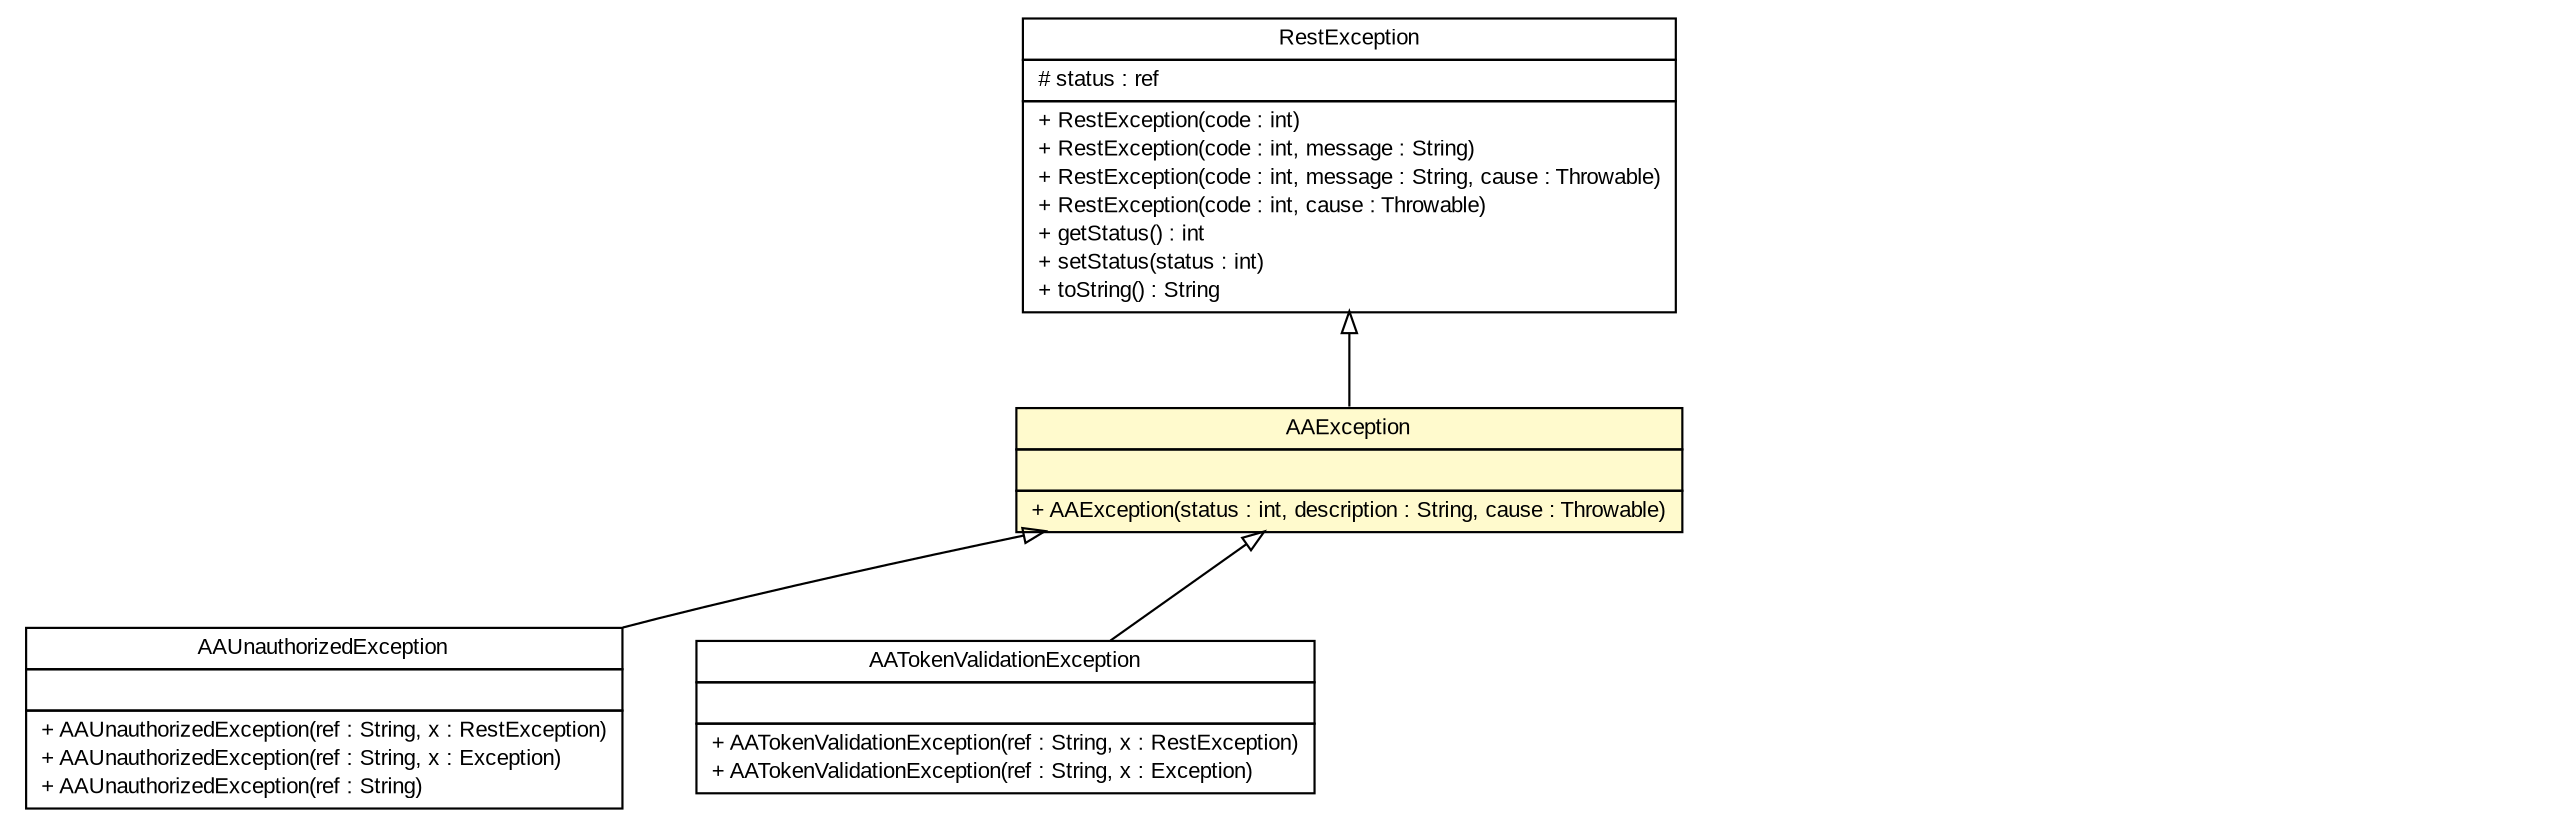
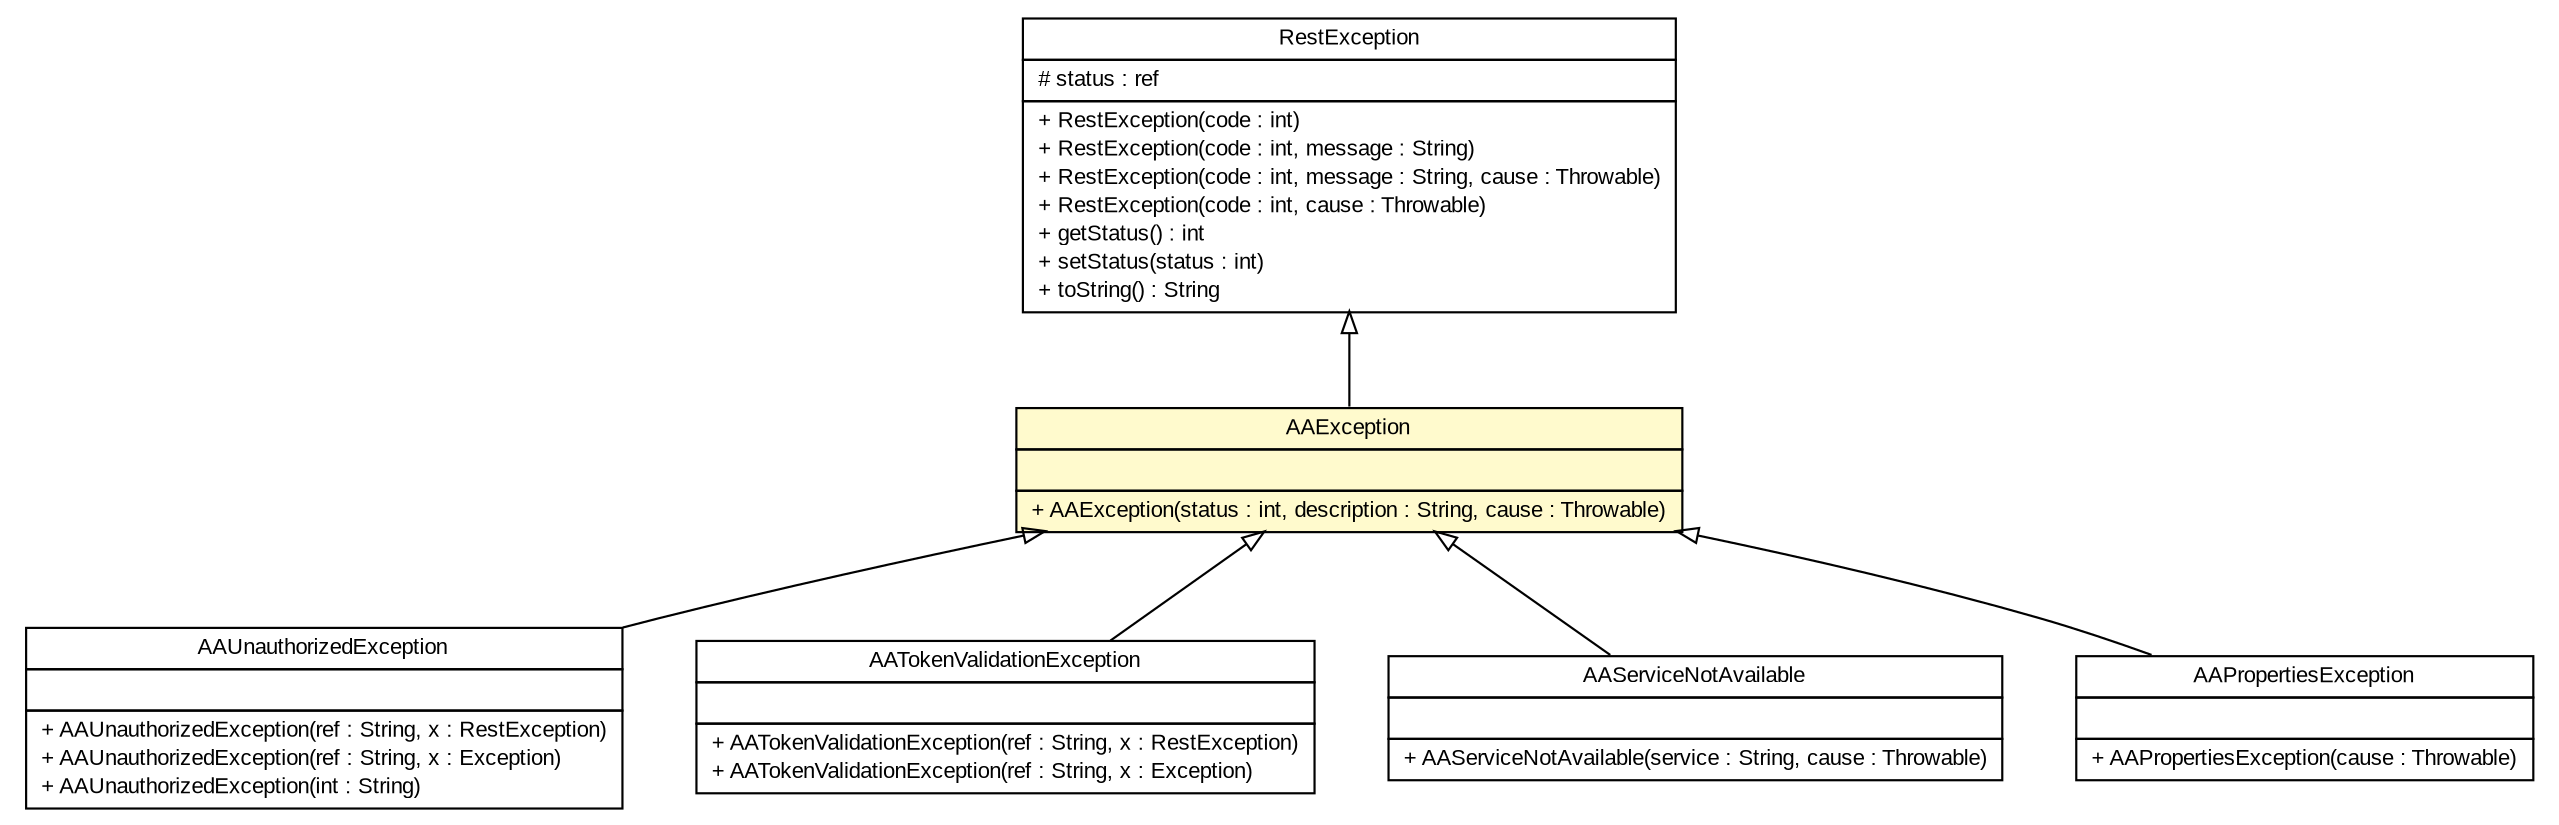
none -> (1695, 717)
none -> (2305, 717)
(232, 787) -> (232, 787)
